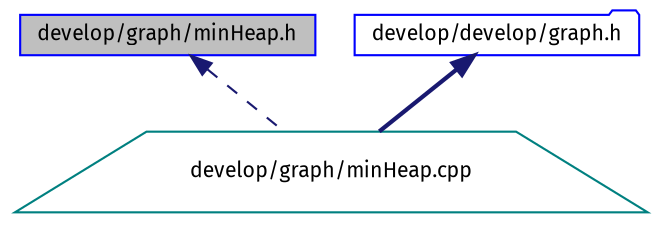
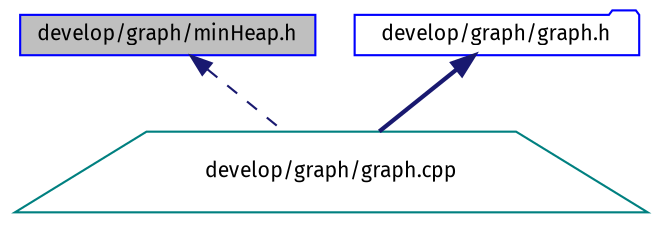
(497, 35) -> (497, 35)
(331, 172) -> (331, 172)
